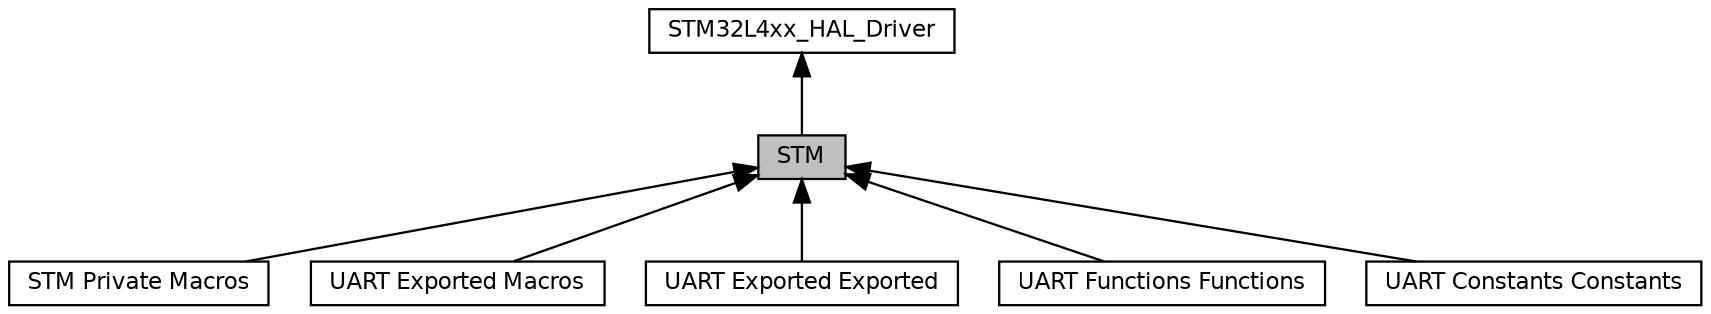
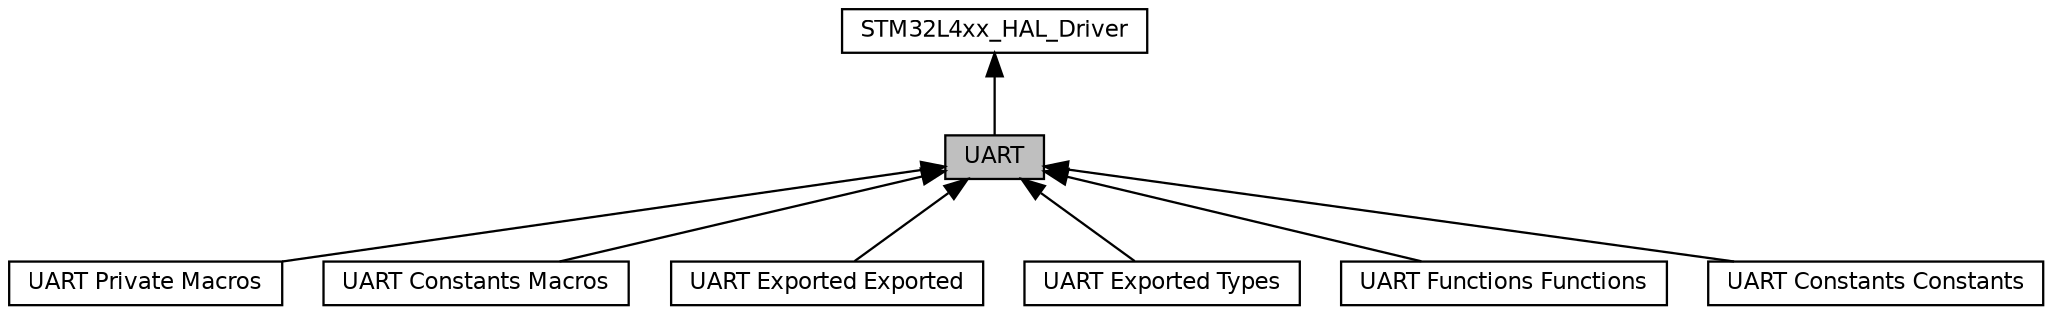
(802, 157) -> (995, 157)
(139, 283) -> (146, 283)
(458, 283) -> (476, 283)
none -> (1162, 283)
